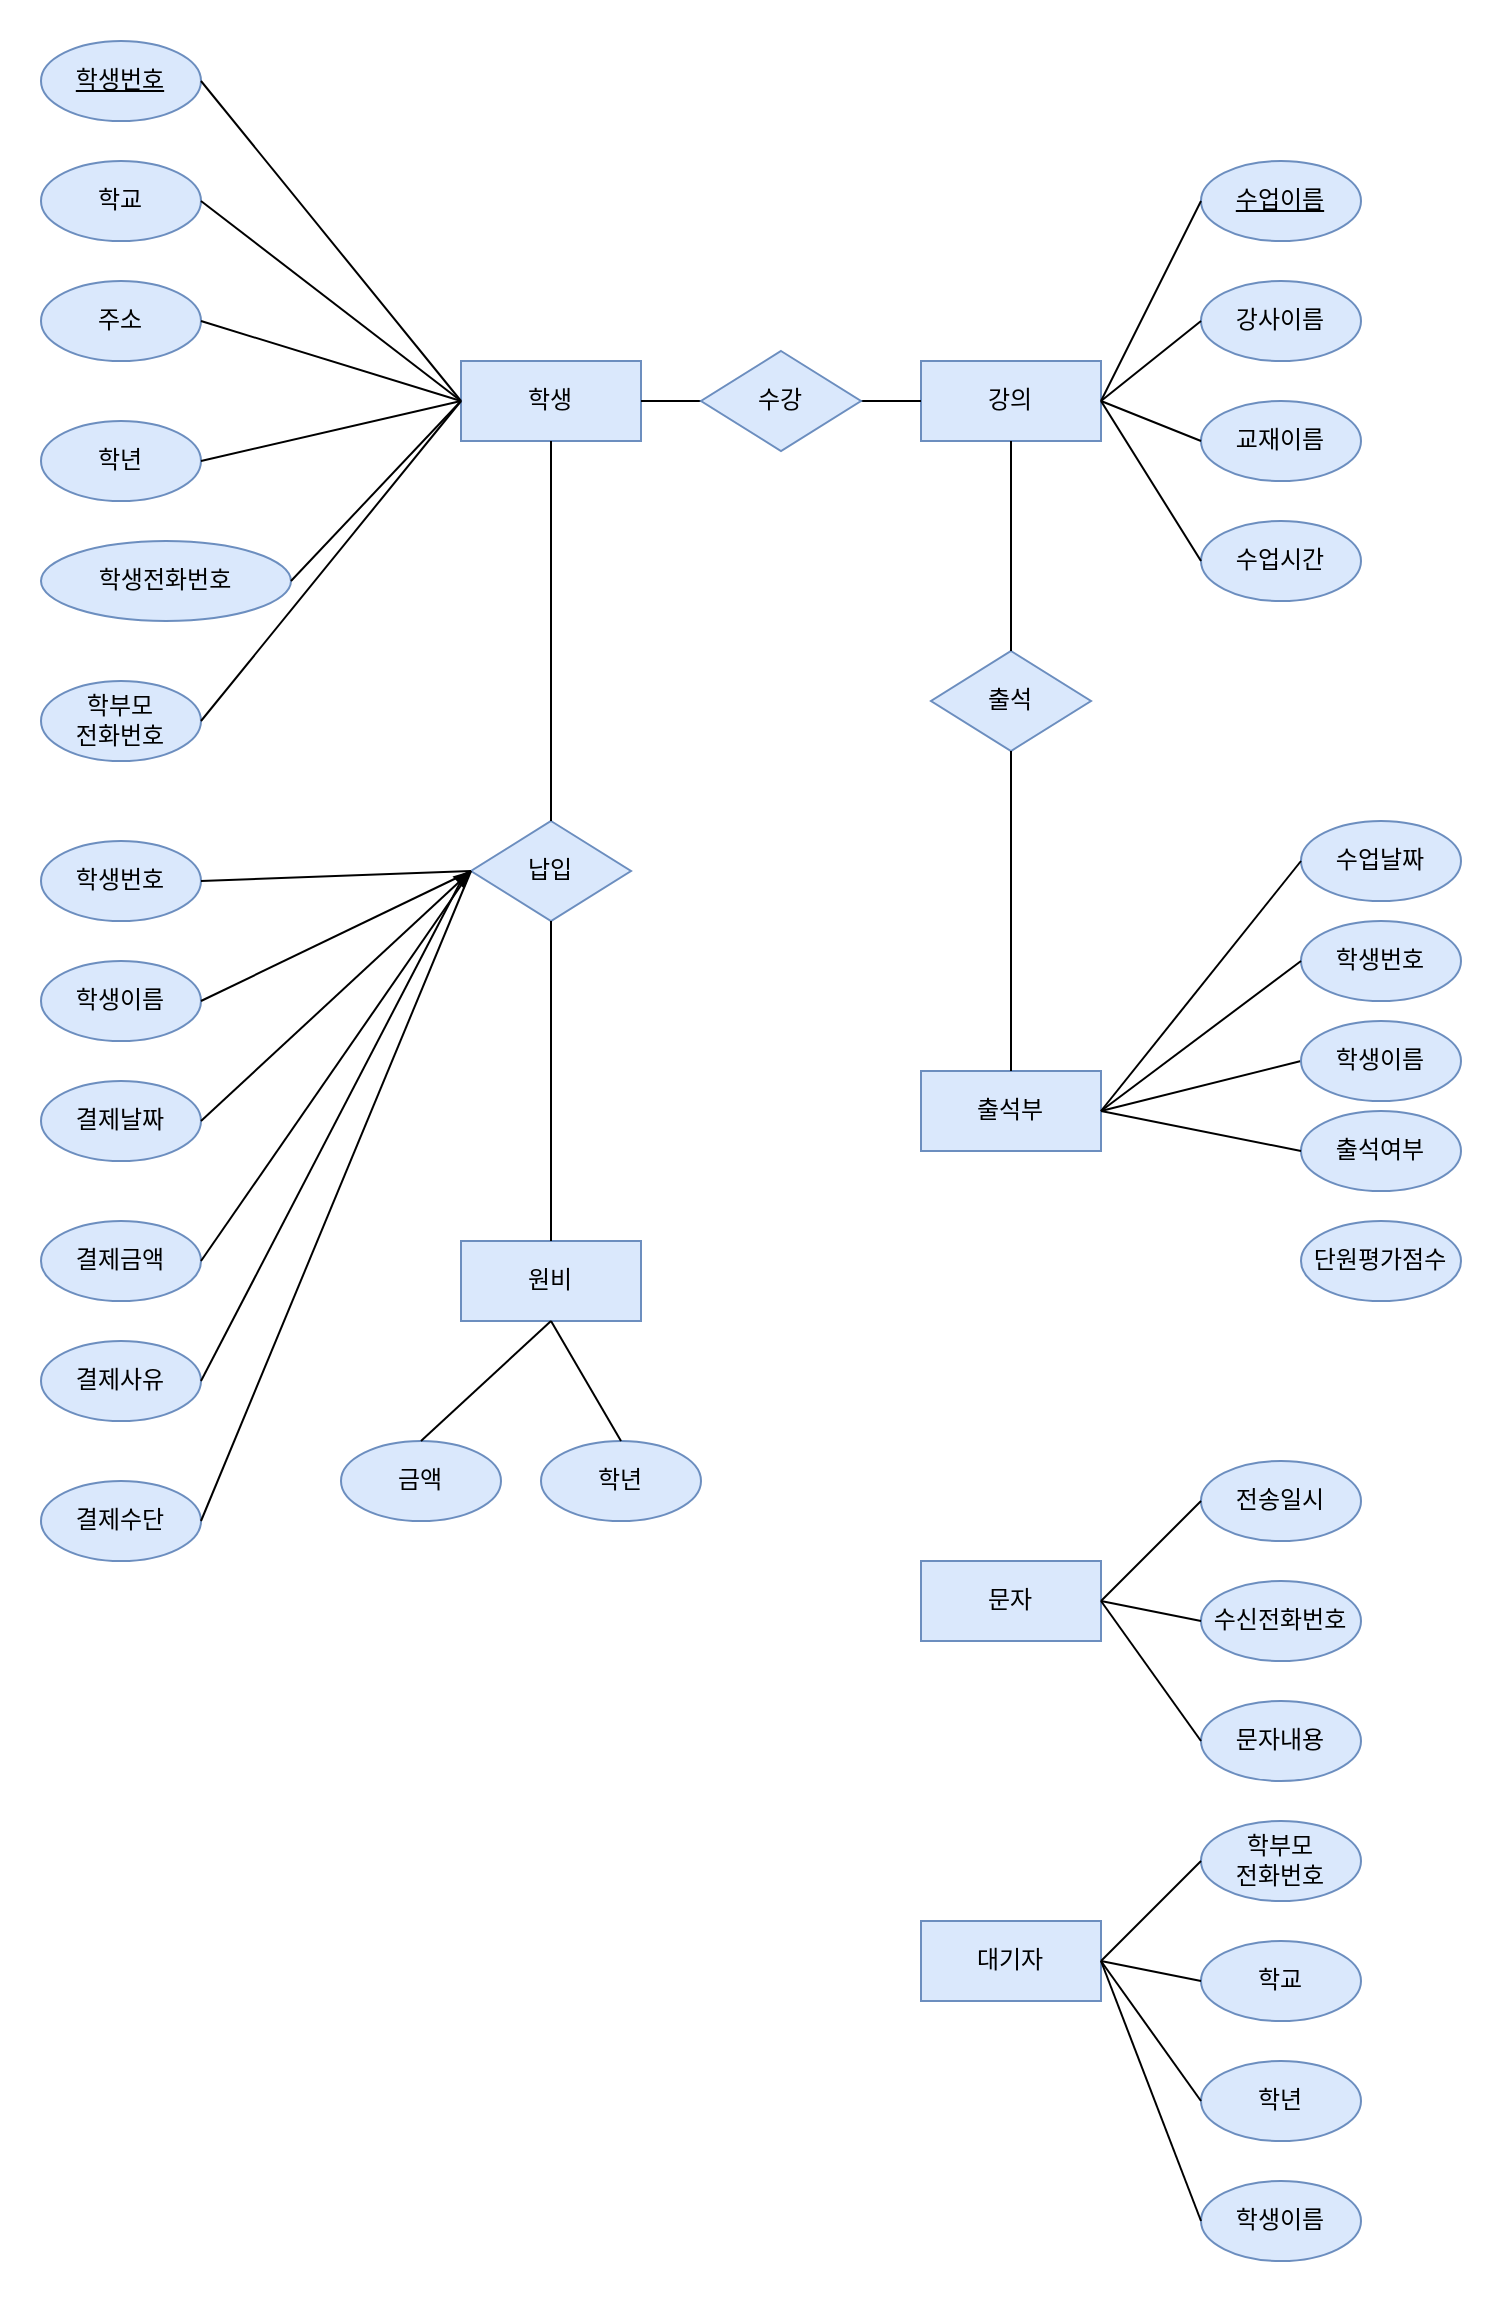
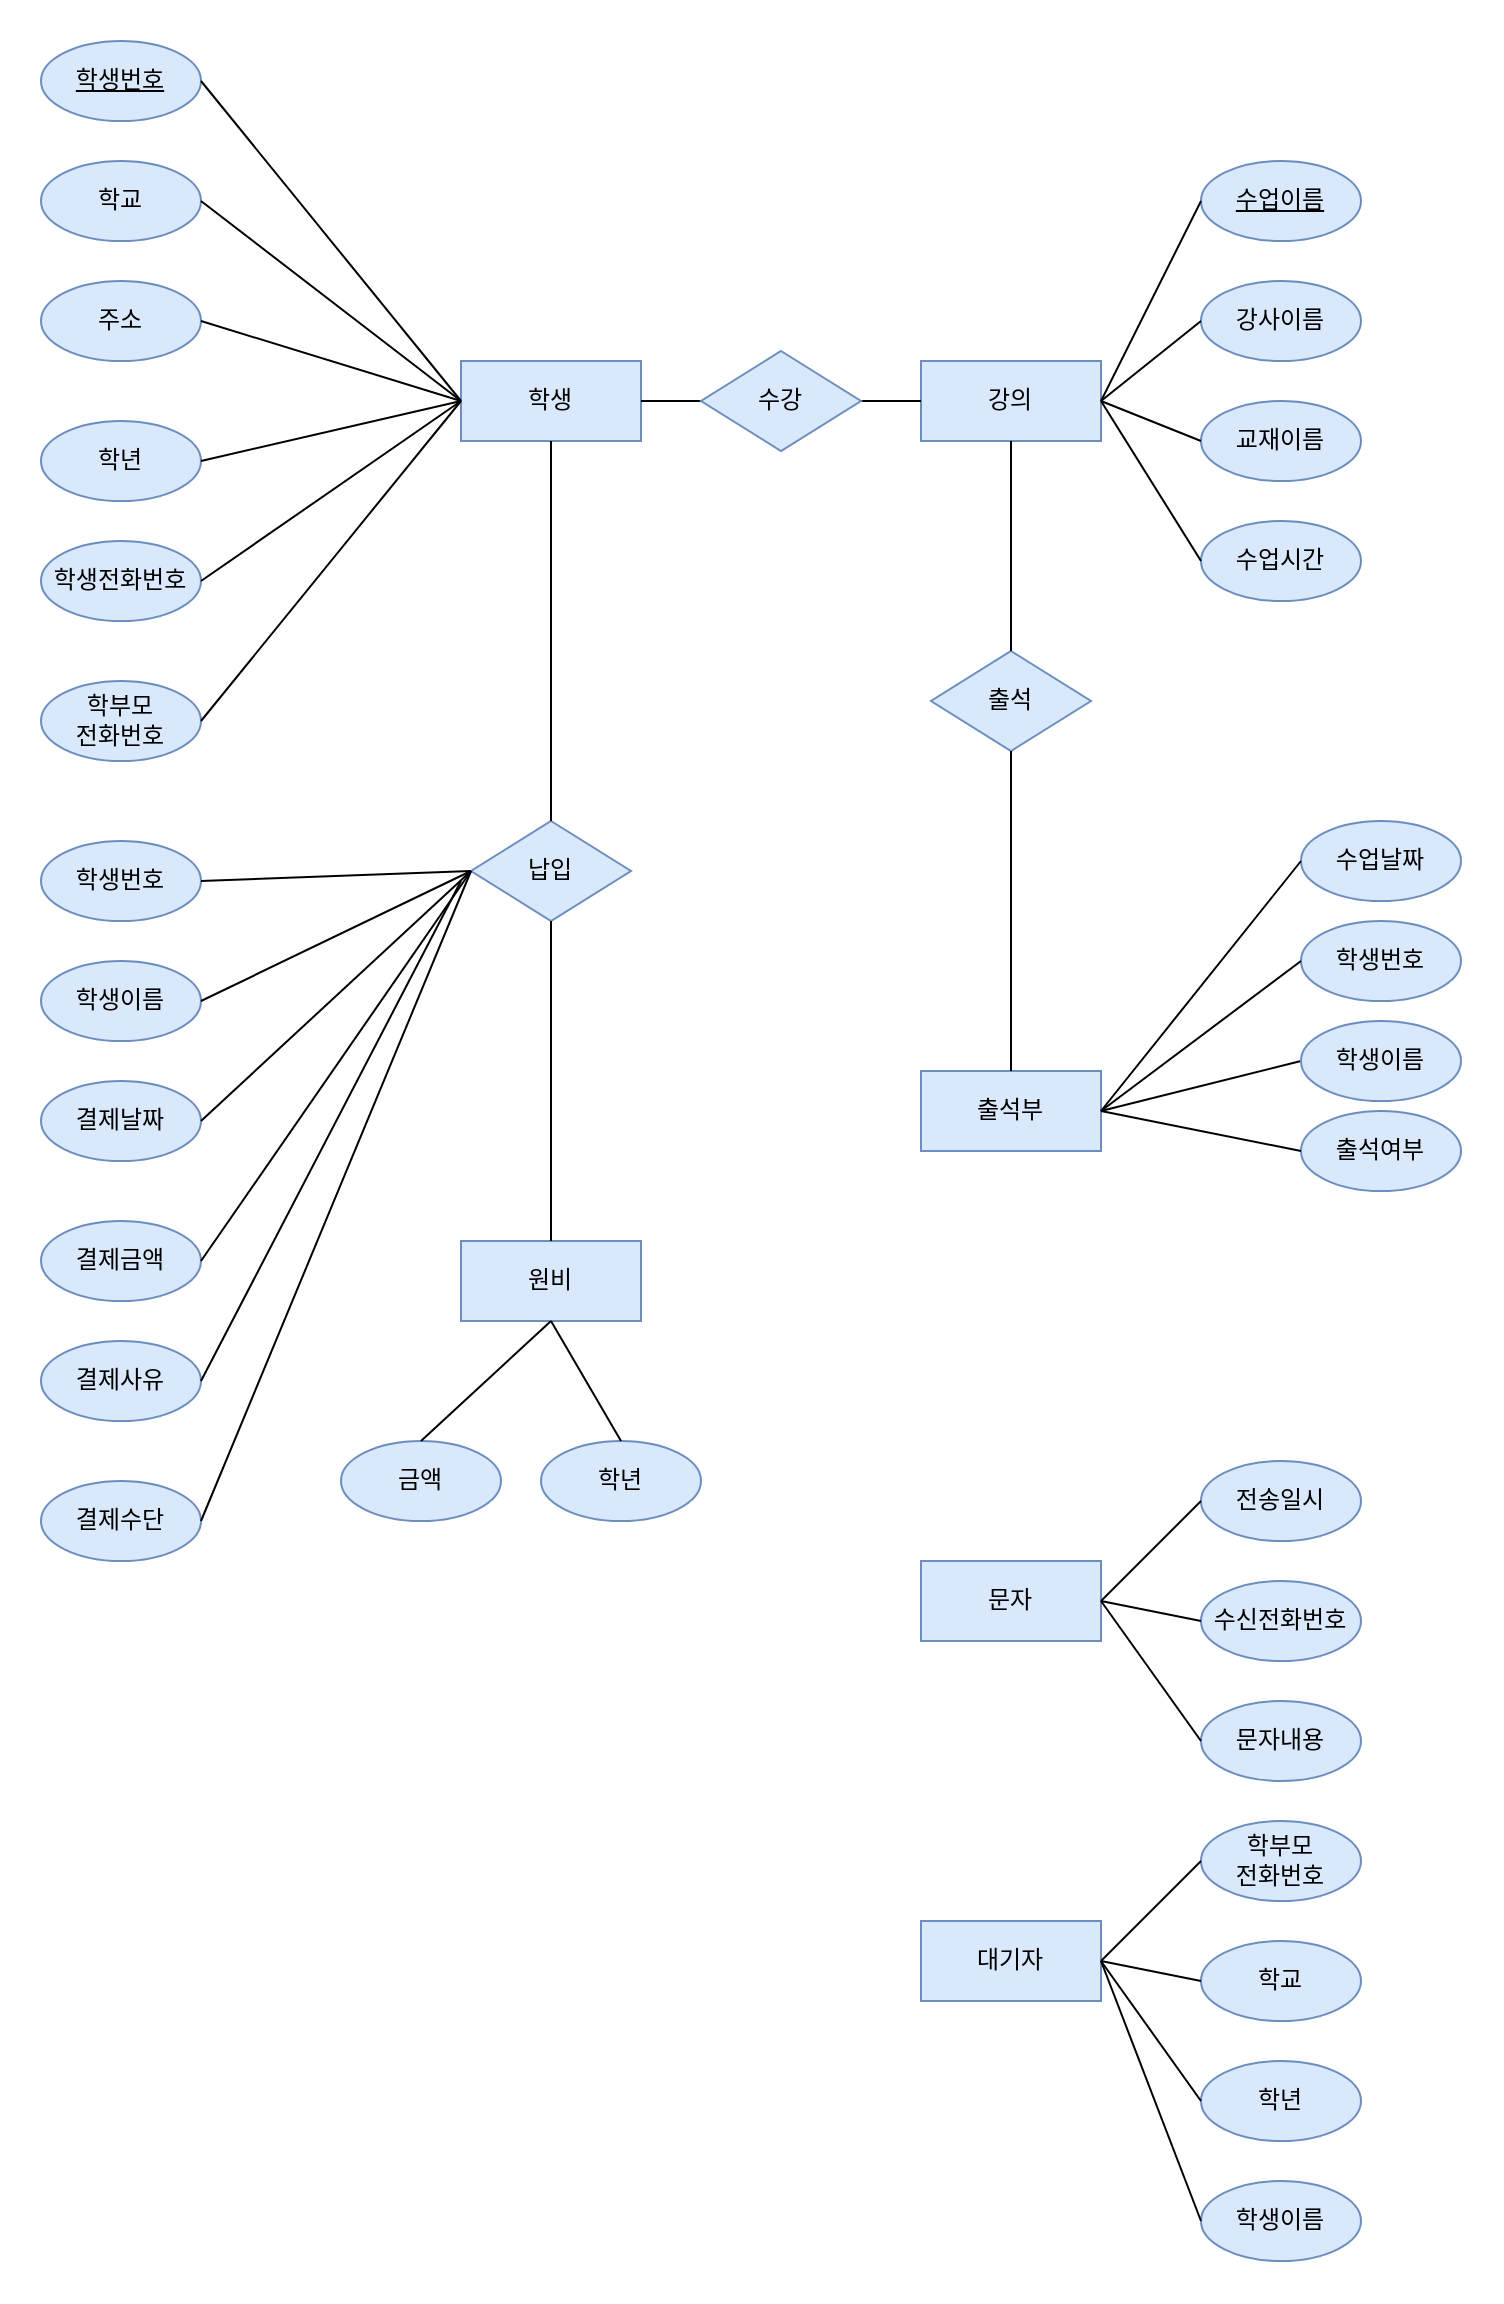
(166, 581) -> (121, 581)
(450, 890) -> (461, 880)
(1381, 1261) -> none
